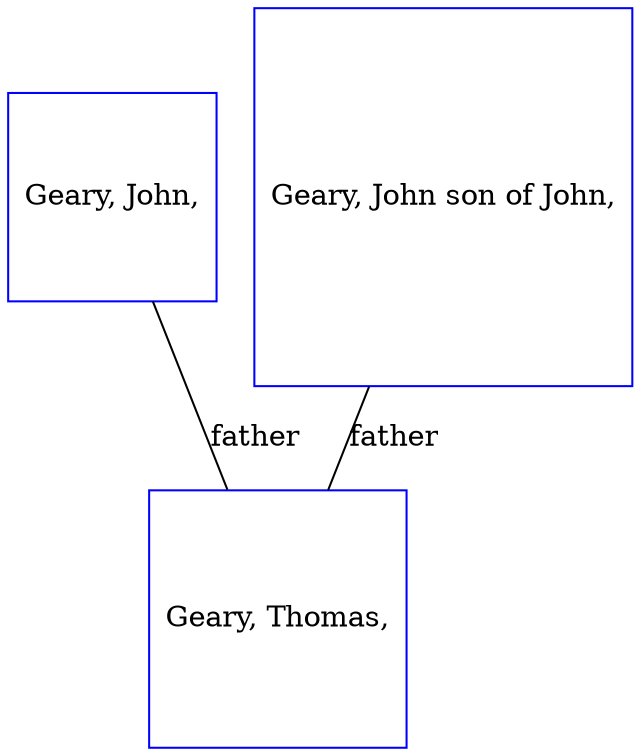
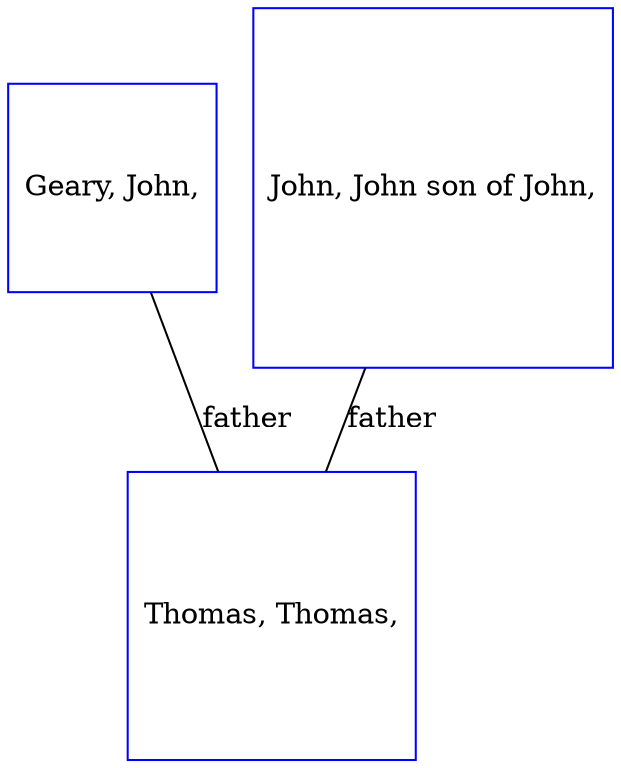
(443, 197) -> (433, 188)
(278, 619) -> (272, 616)
